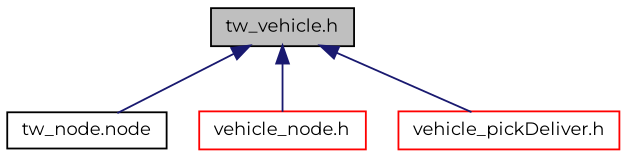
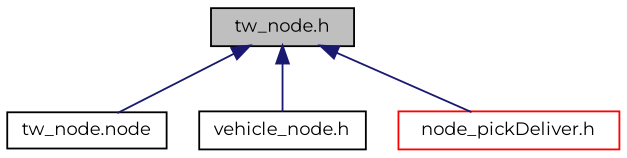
(283, 27) -> (283, 27)
(283, 130) -> (283, 130)
(509, 130) -> (509, 130)
